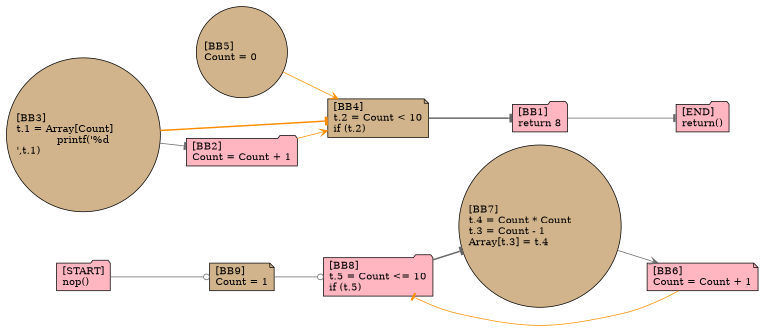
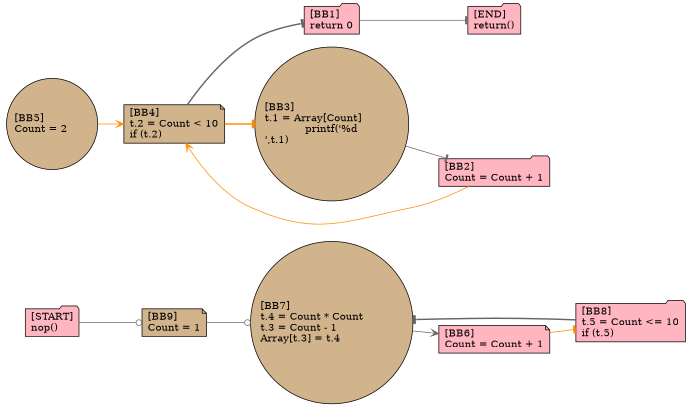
(242, 52) -> (52, 124)
(540, 118) -> (332, 20)
(242, 126) -> (238, 124)
(296, 277) -> (226, 323)
